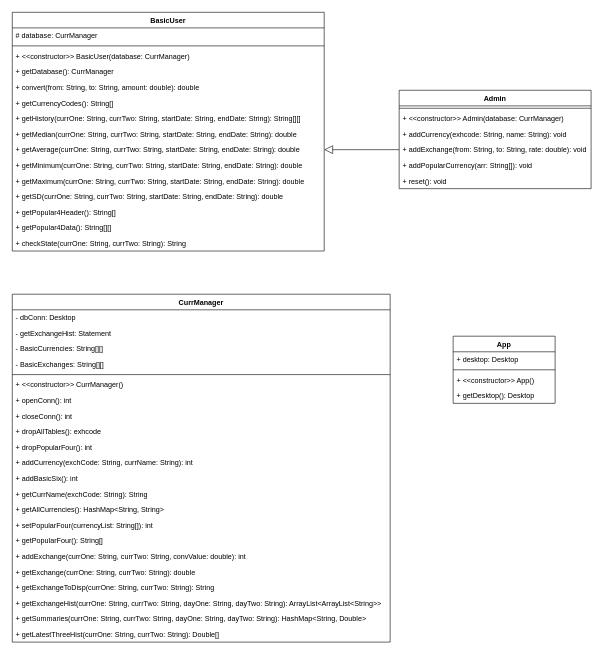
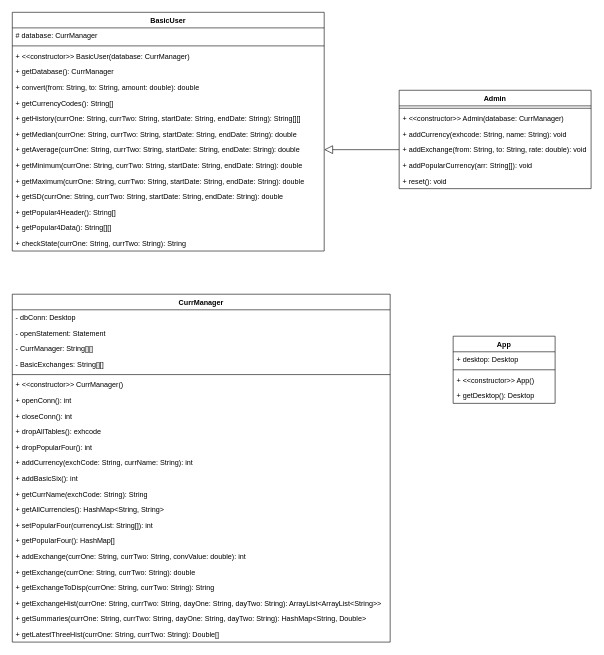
(68, 334) -> (65, 334)
(68, 349) -> (62, 349)
(67, 541) -> (70, 541)
